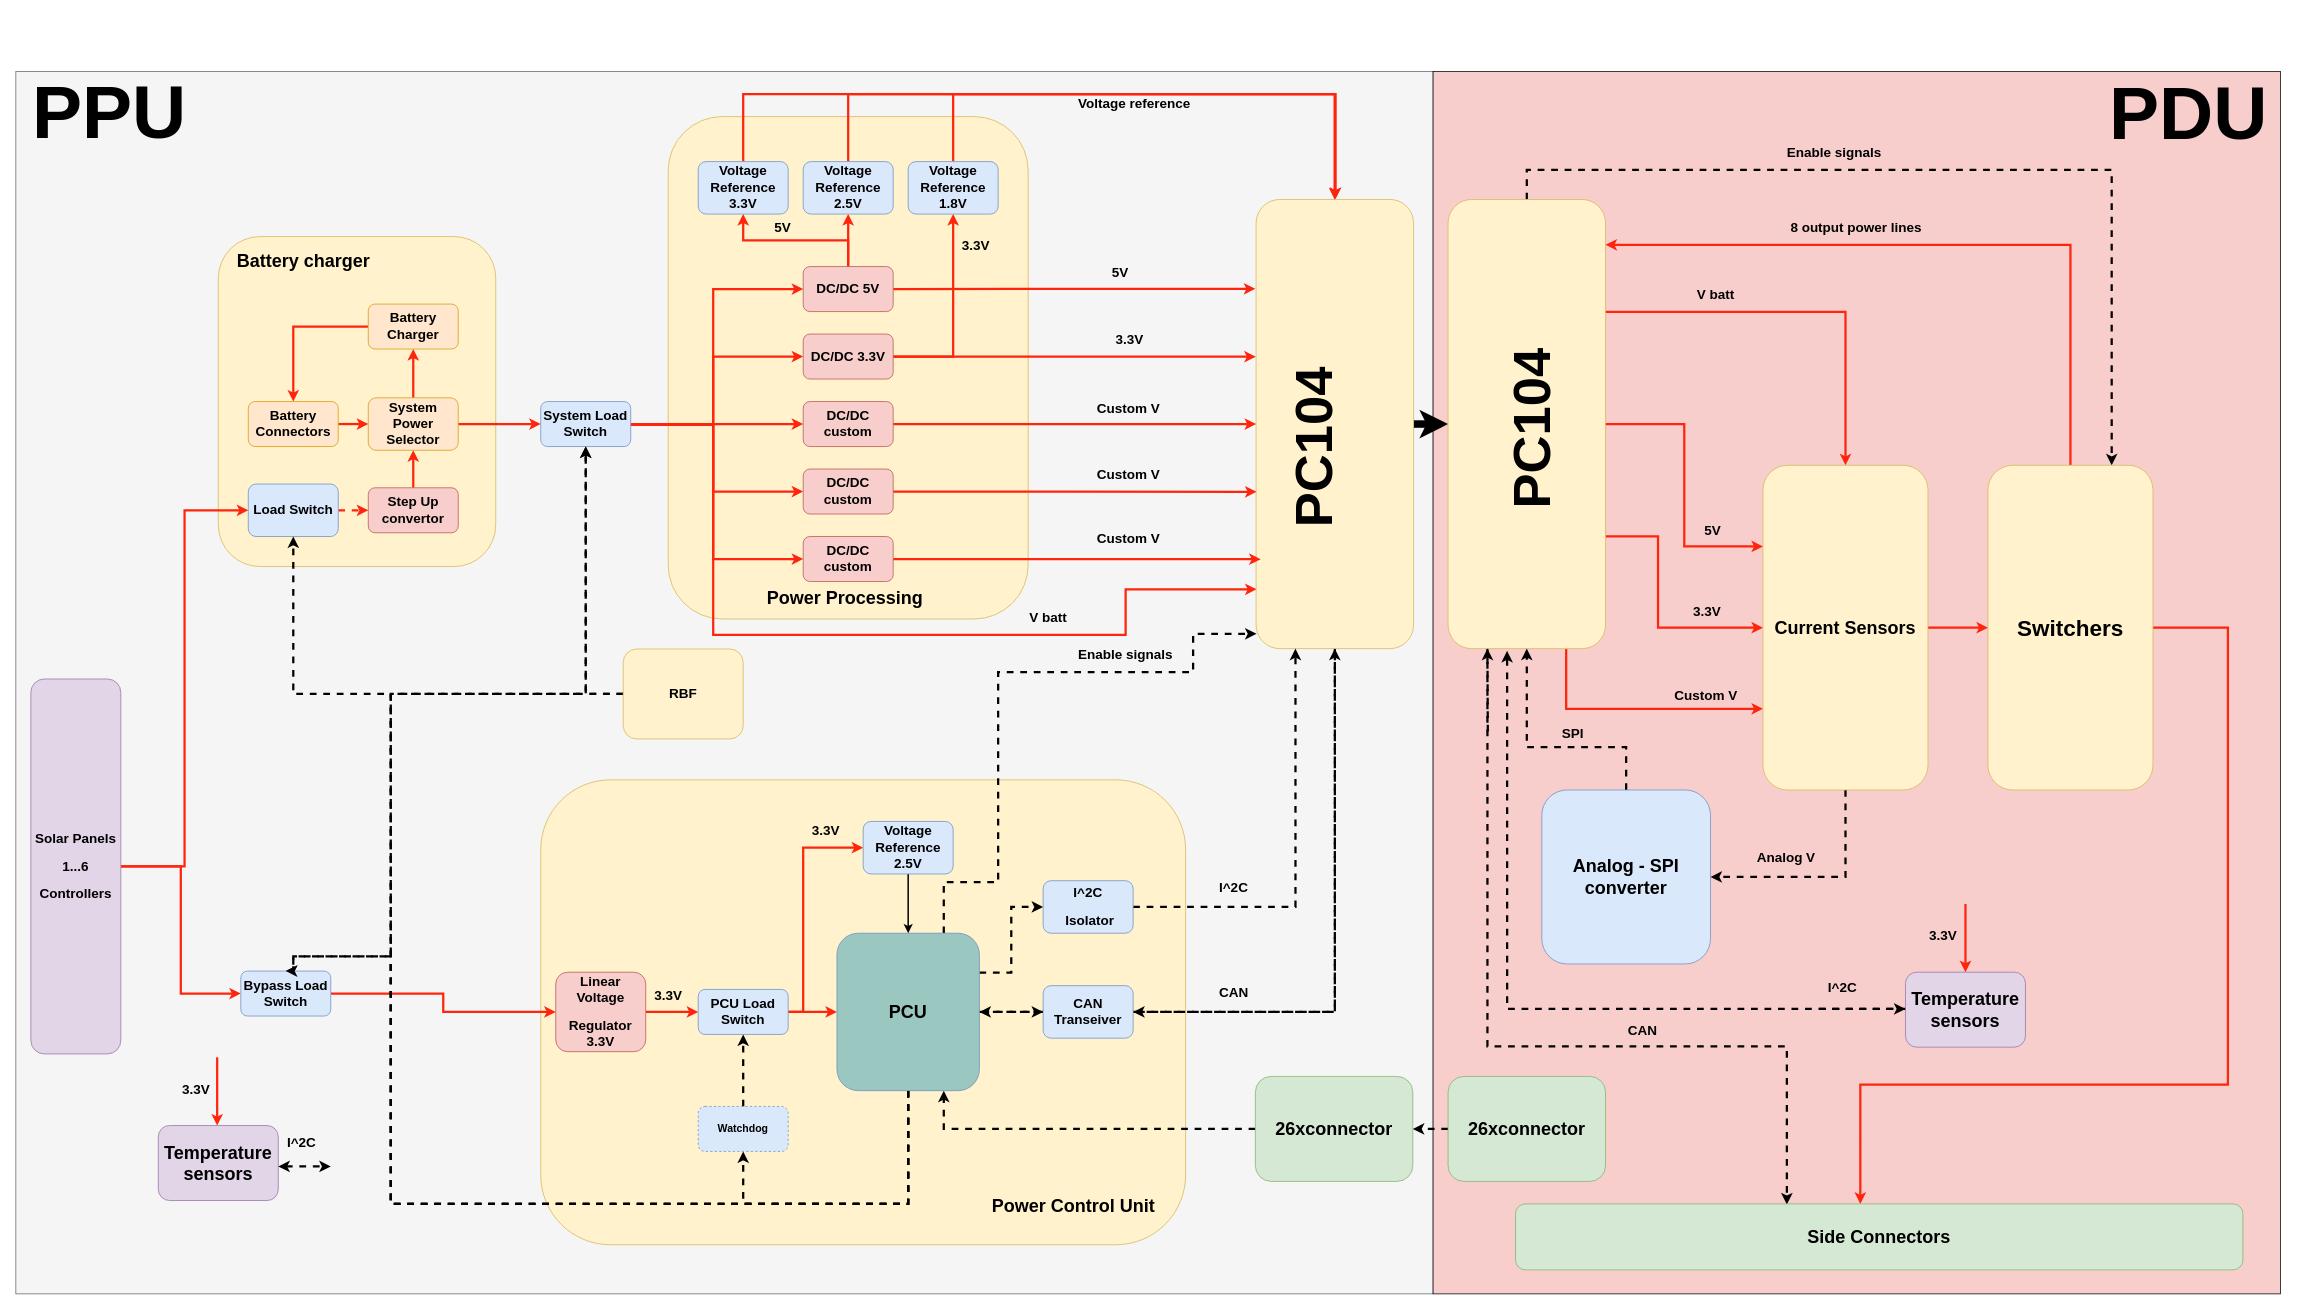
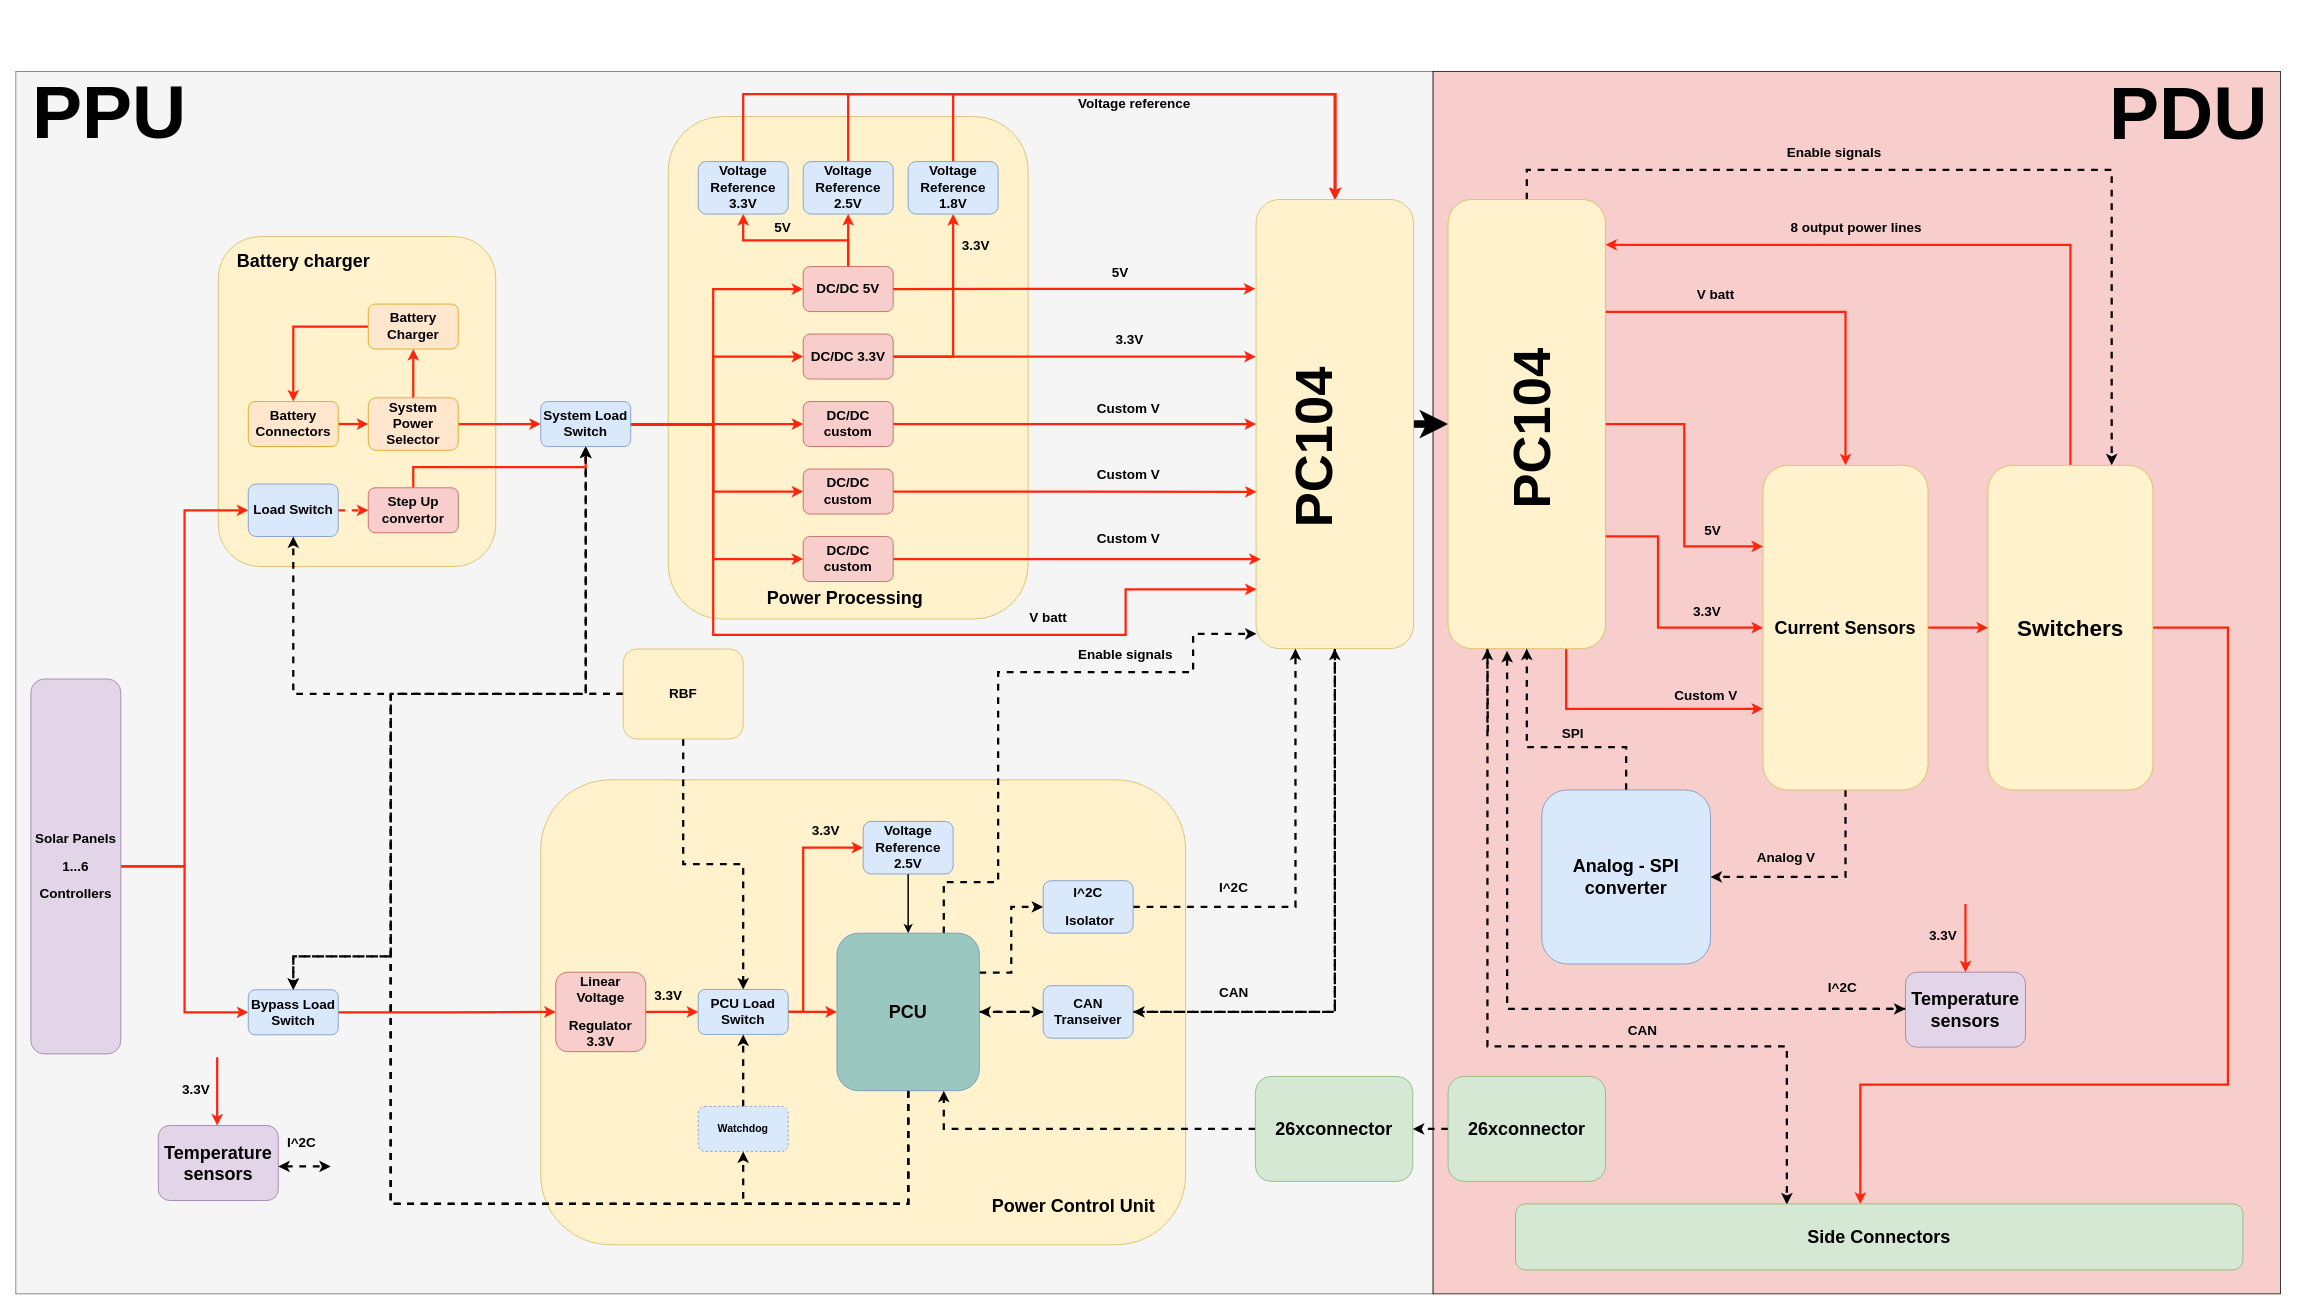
(413, 464) -> (497, 467)
none -> (709, 864)
(285, 994) -> (293, 1013)
